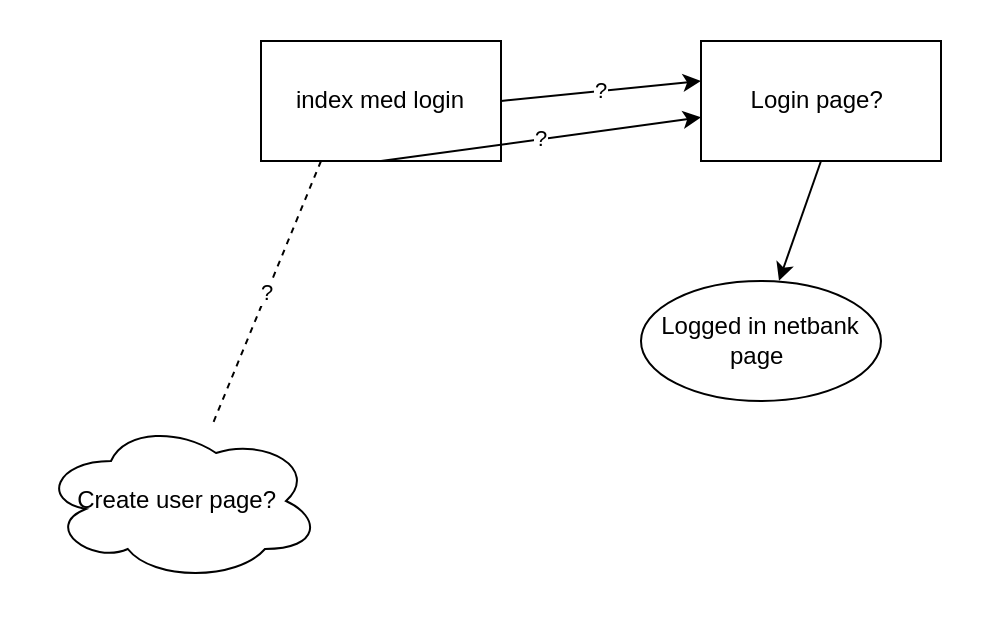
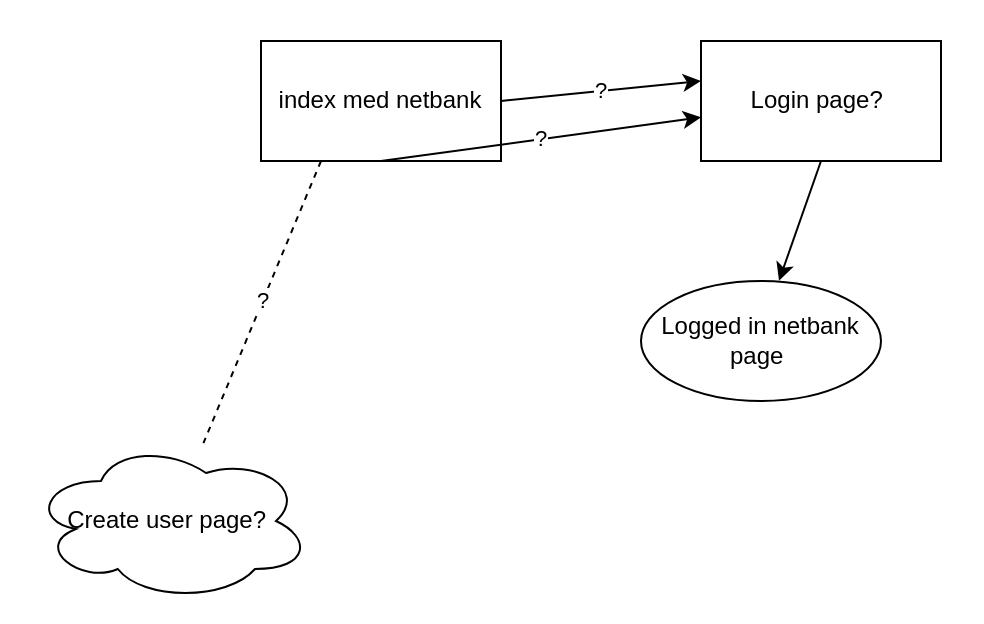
(381, 101) -> (381, 101)
(181, 501) -> (171, 521)
